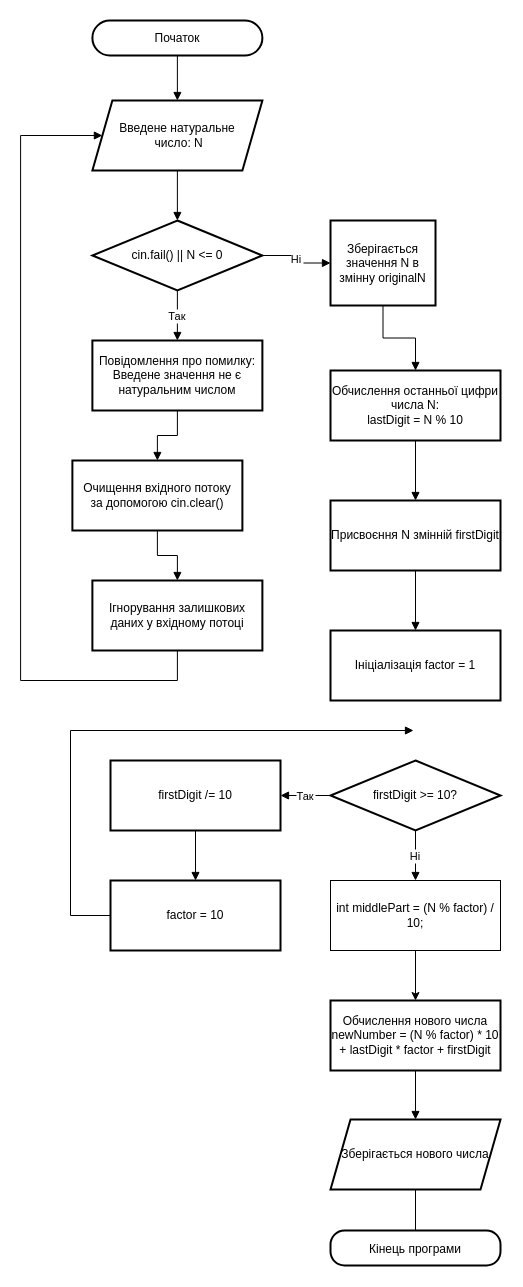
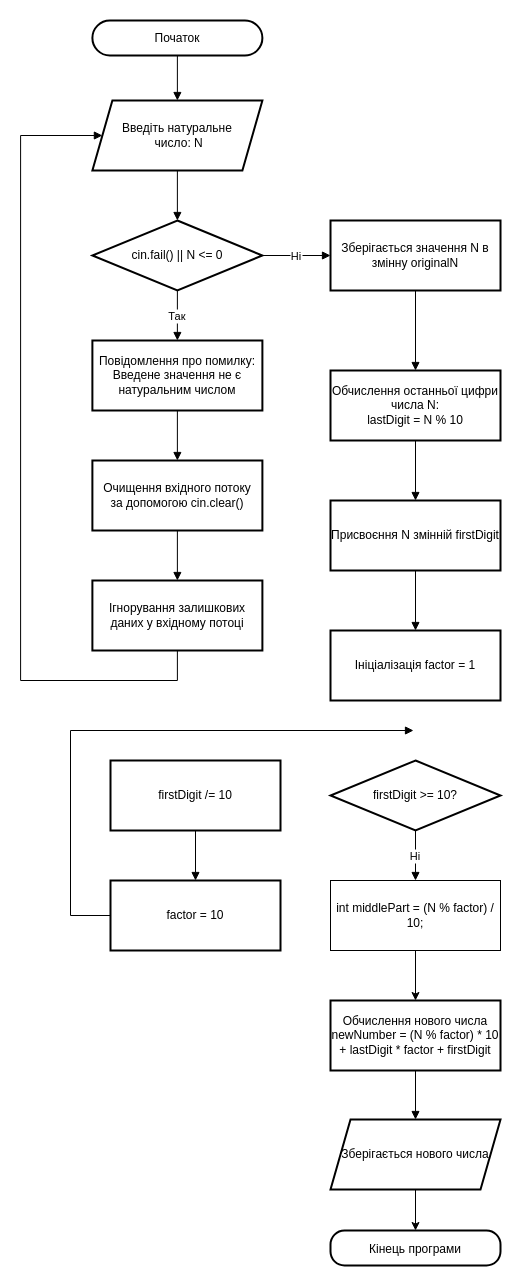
(178, 136) -> (178, 136)
(383, 263) -> (416, 256)
(157, 496) -> (177, 496)
(309, 796) -> none
(416, 1224) -> (416, 1222)
